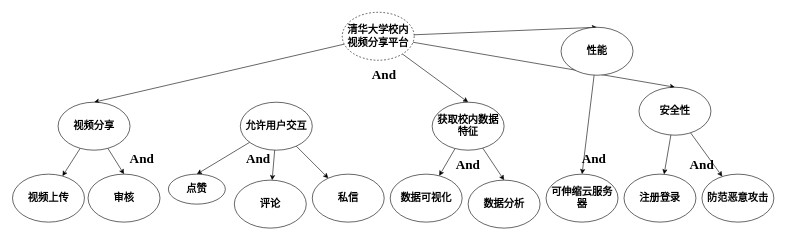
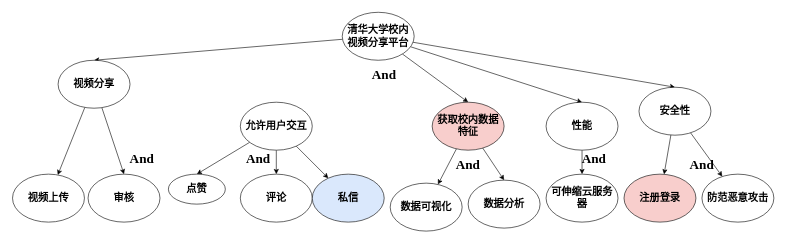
(378, 36) -> (378, 36)
(597, 51) -> (582, 126)
(94, 126) -> (94, 84)
(468, 126) -> (468, 126)
(348, 198) -> (348, 198)
(426, 198) -> (426, 207)
(660, 198) -> (660, 198)
(270, 204) -> (276, 198)
